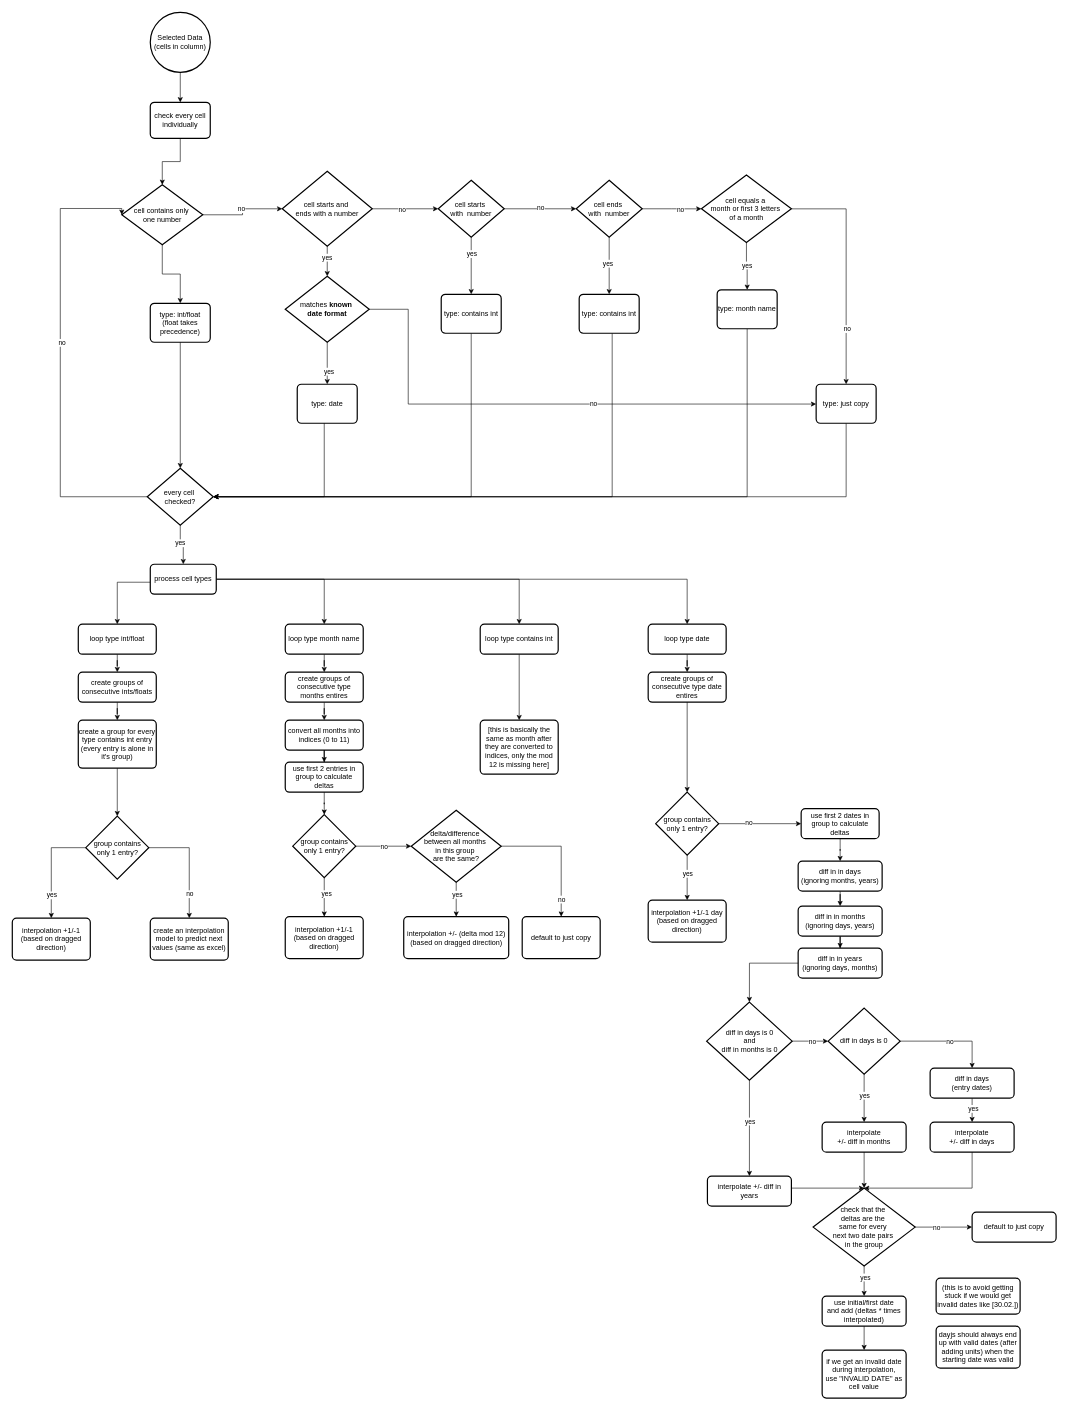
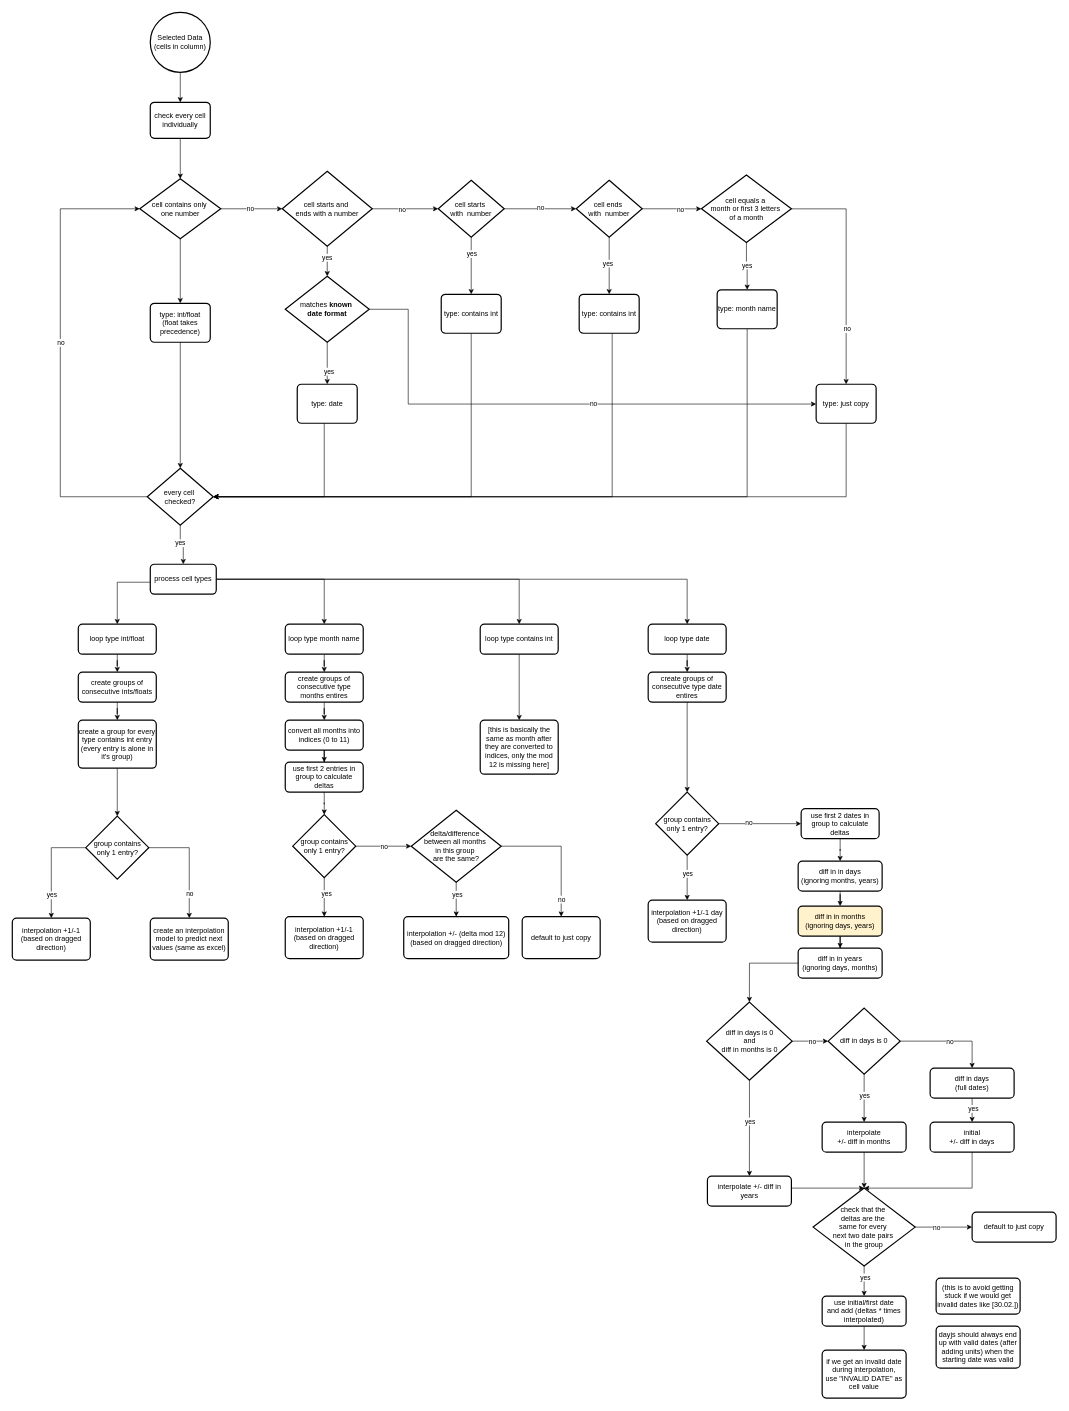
(162, 215) -> (180, 209)
(840, 921) -> (840, 921)
(972, 1083) -> (972, 1083)
(972, 1137) -> (972, 1137)
